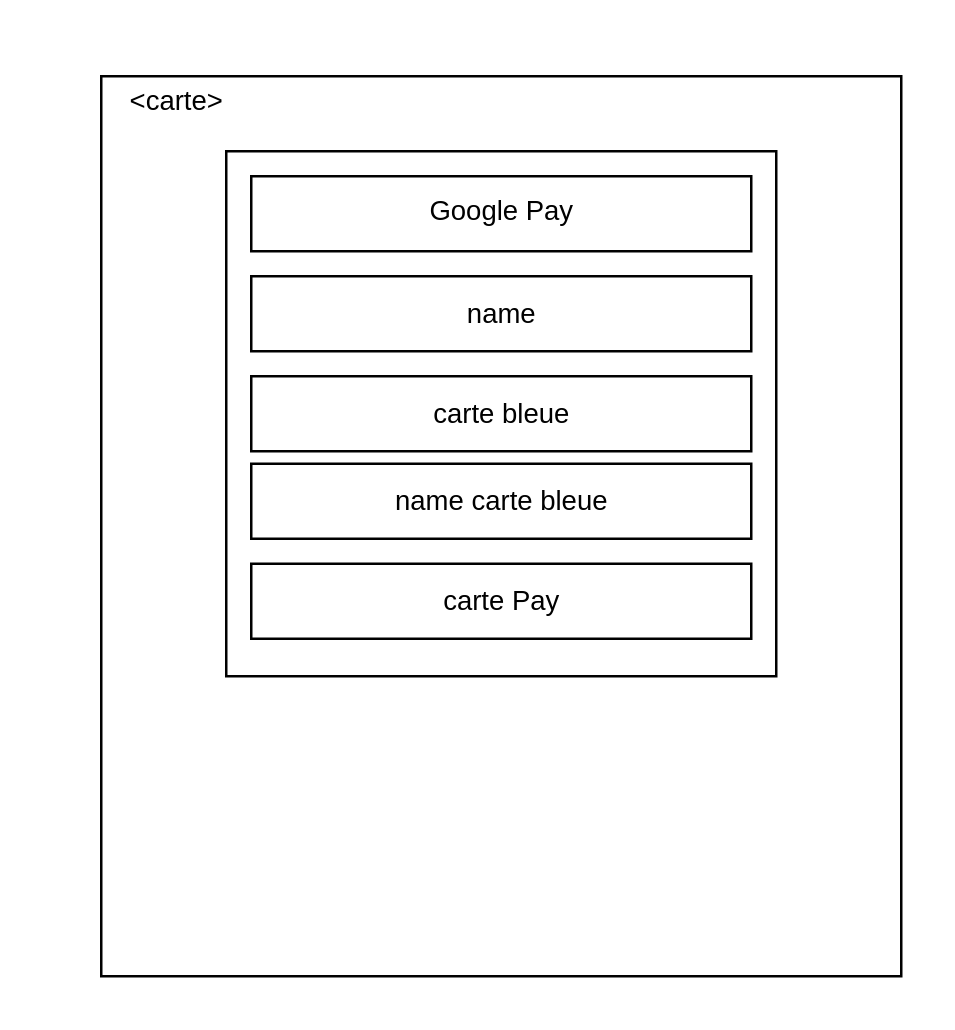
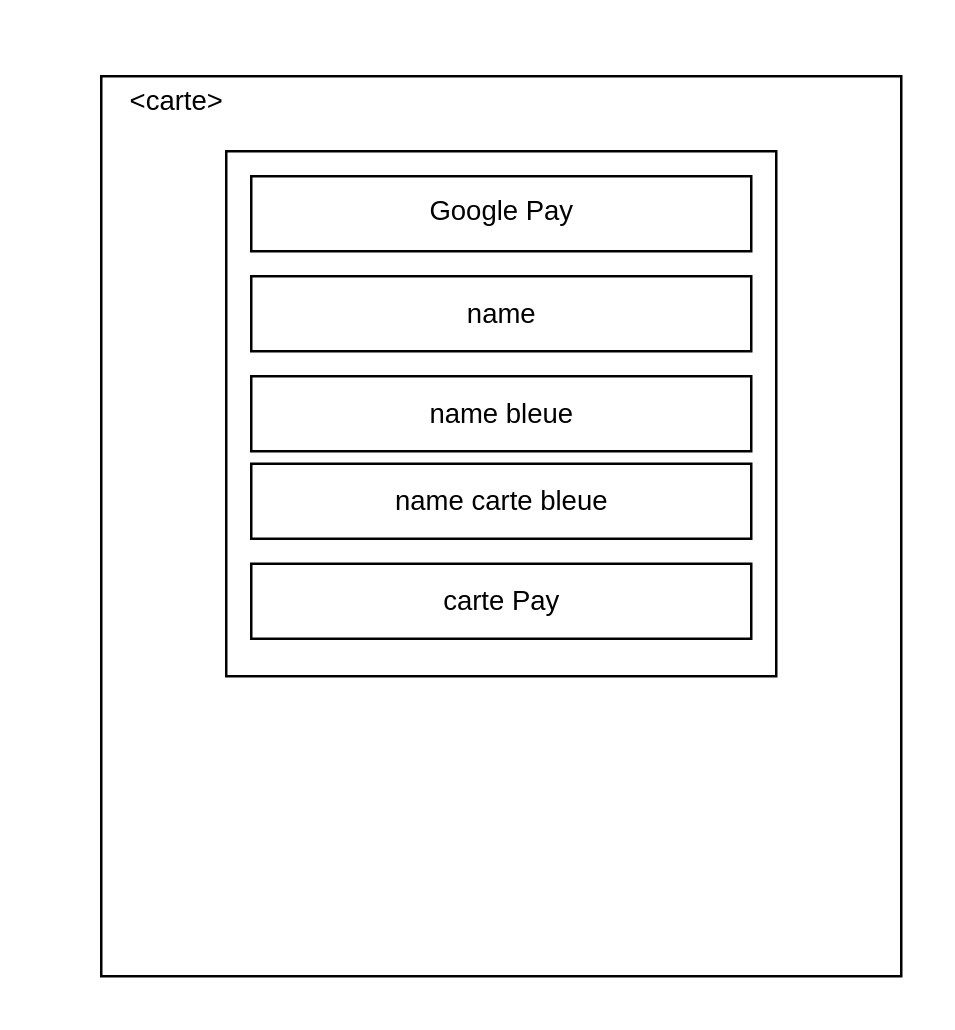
(503, 414) -> (503, 414)
